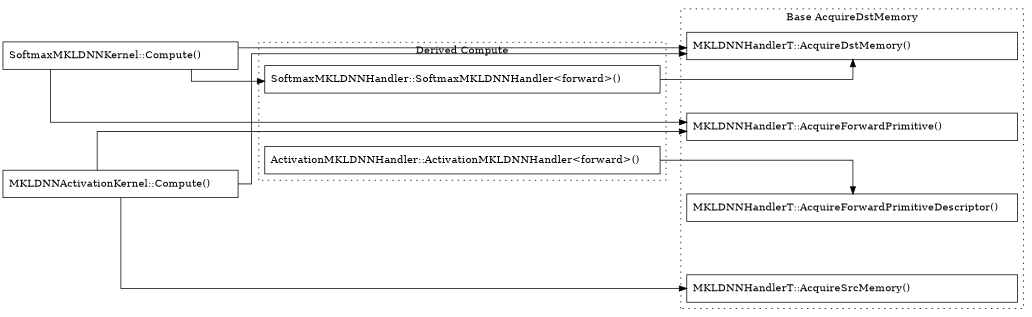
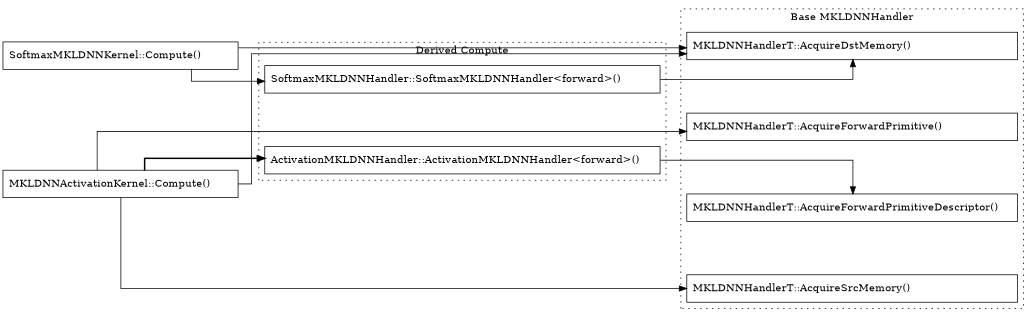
(852, 17) -> (852, 17)
(338, 122) -> none
none -> (195, 158)
